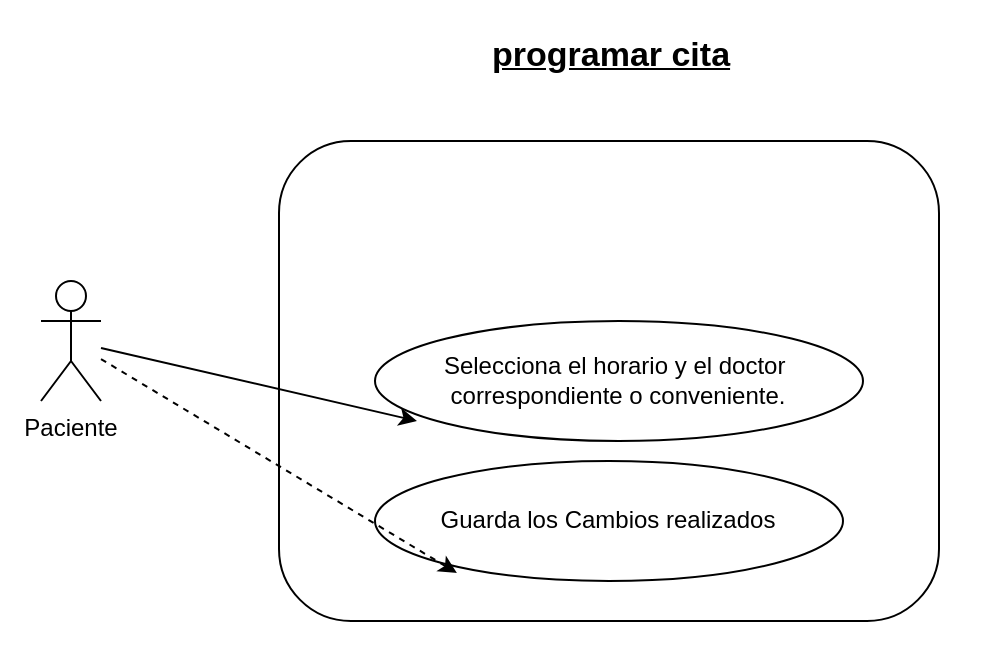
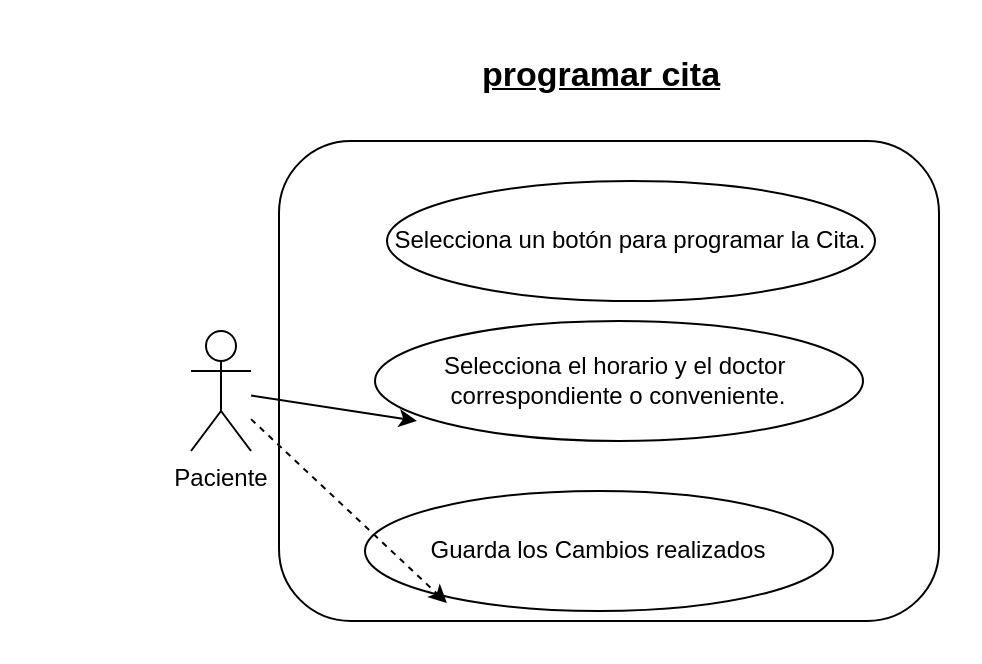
(611, 71) -> (601, 91)
none -> (631, 241)
(71, 341) -> (221, 391)
(609, 521) -> (599, 551)
